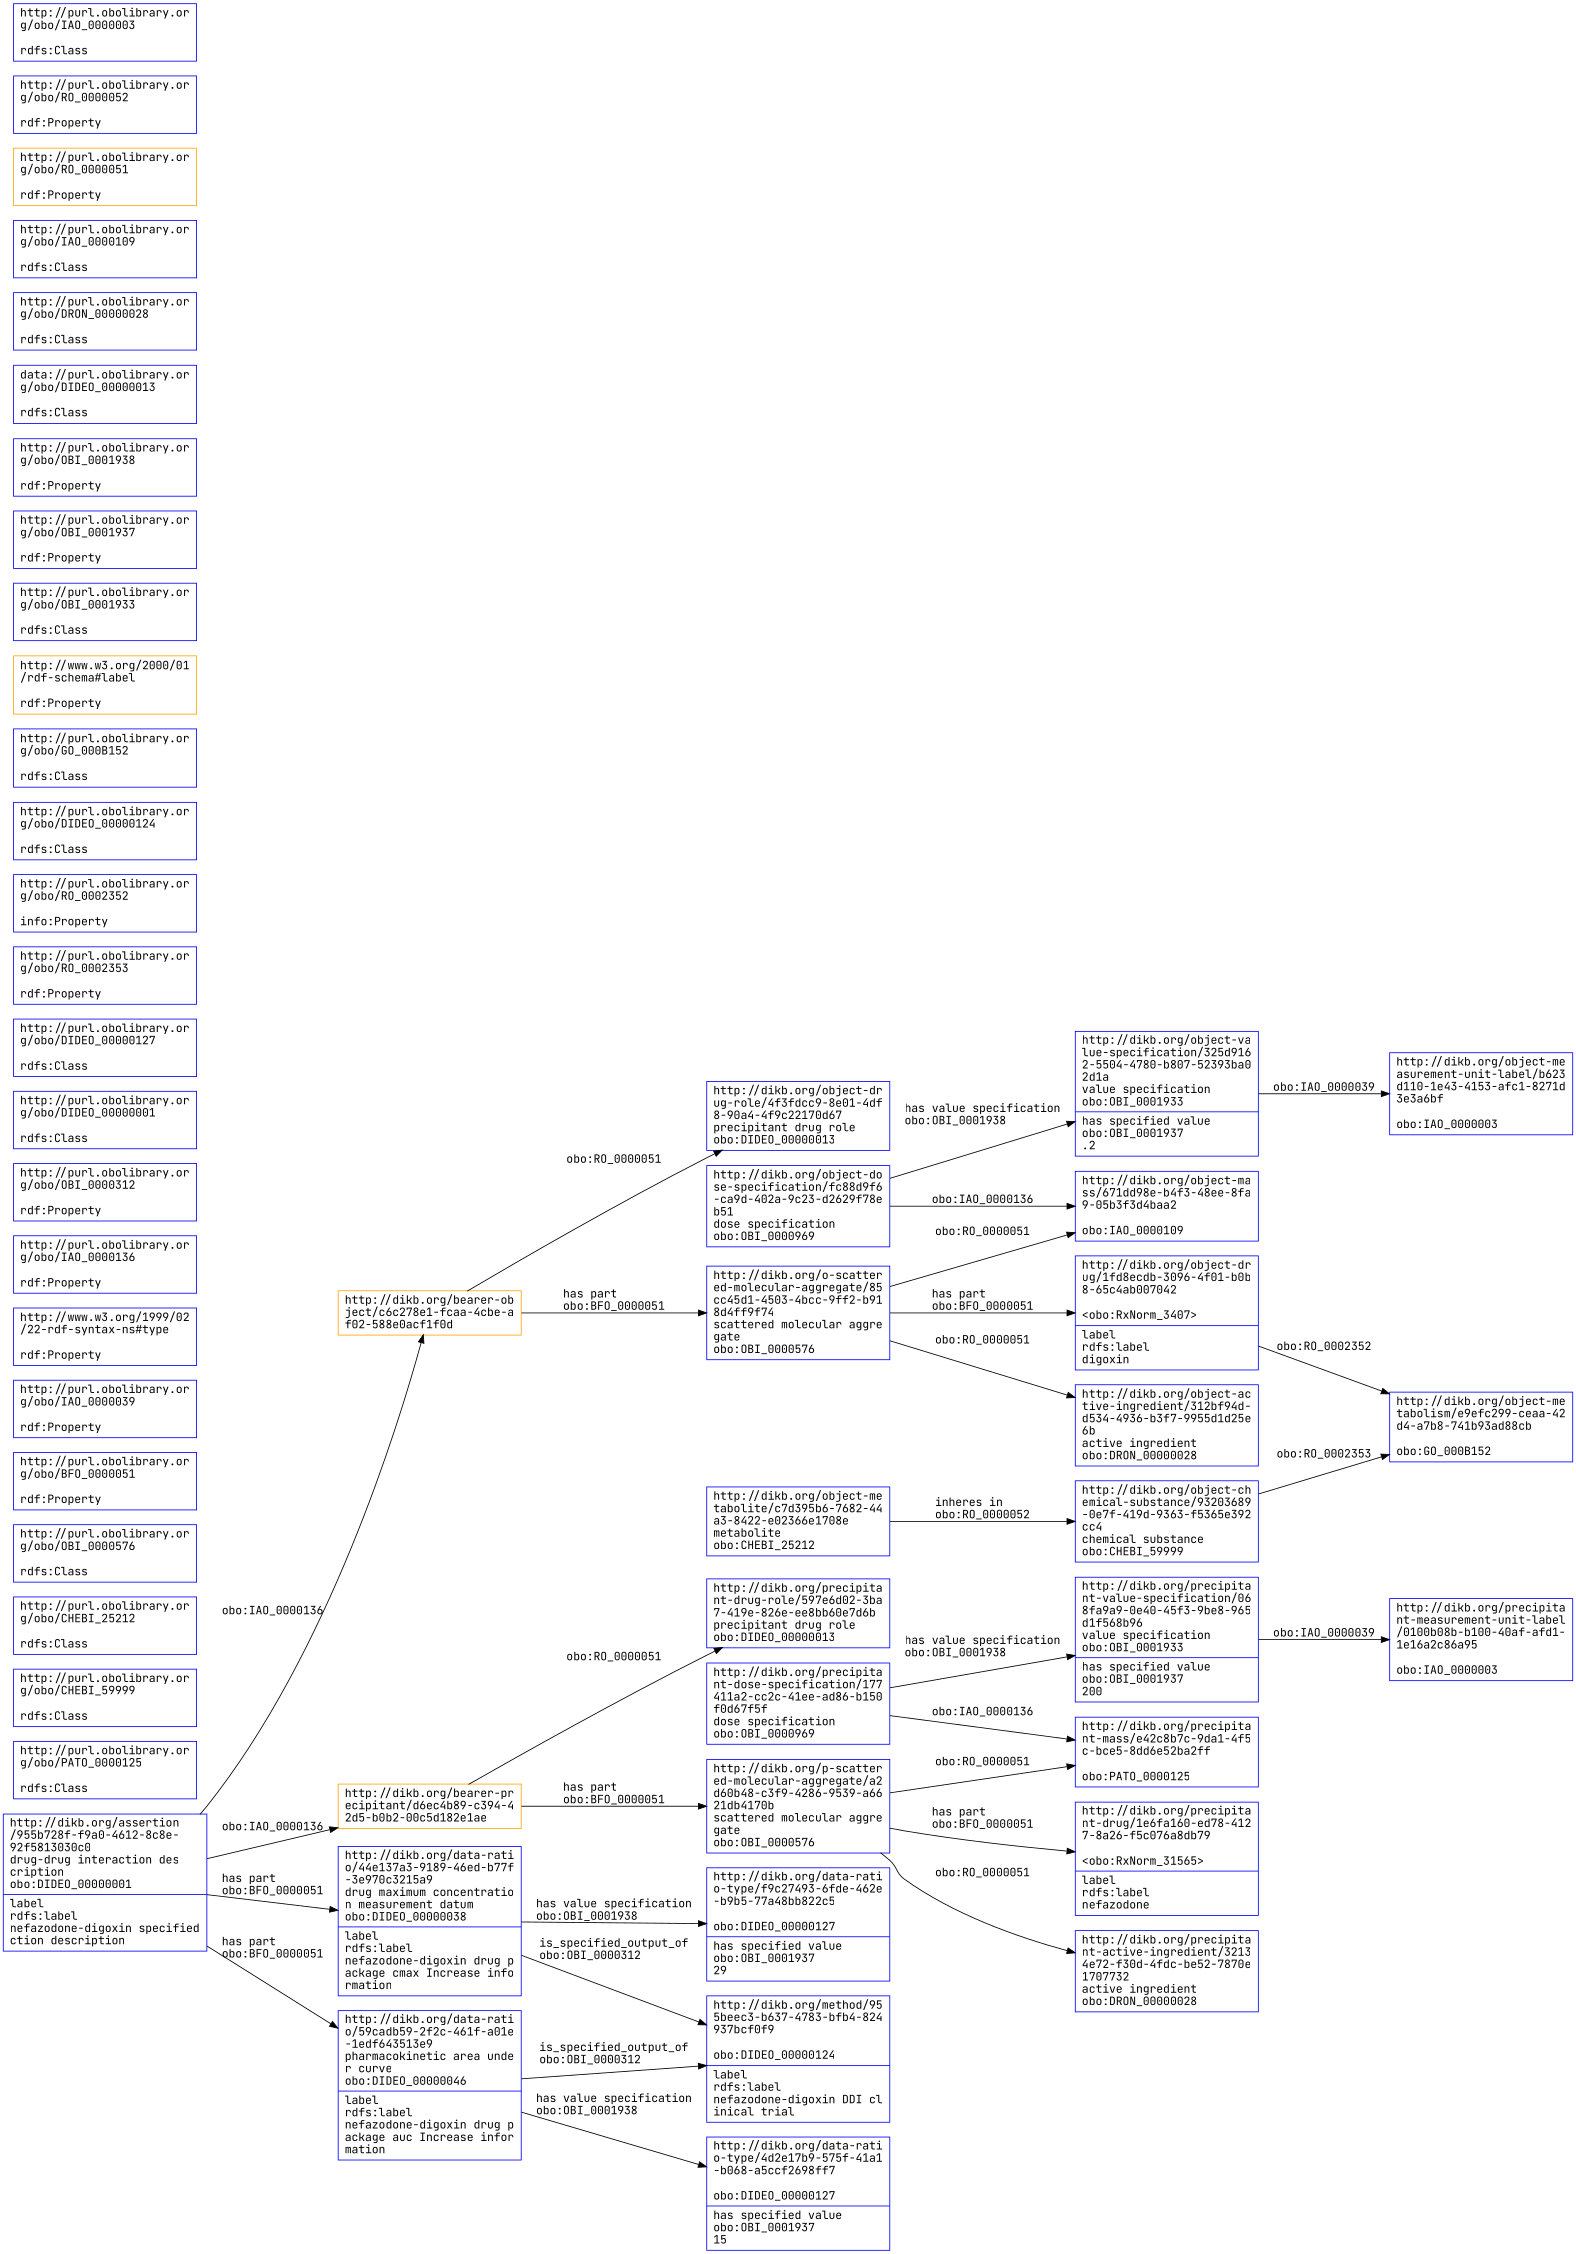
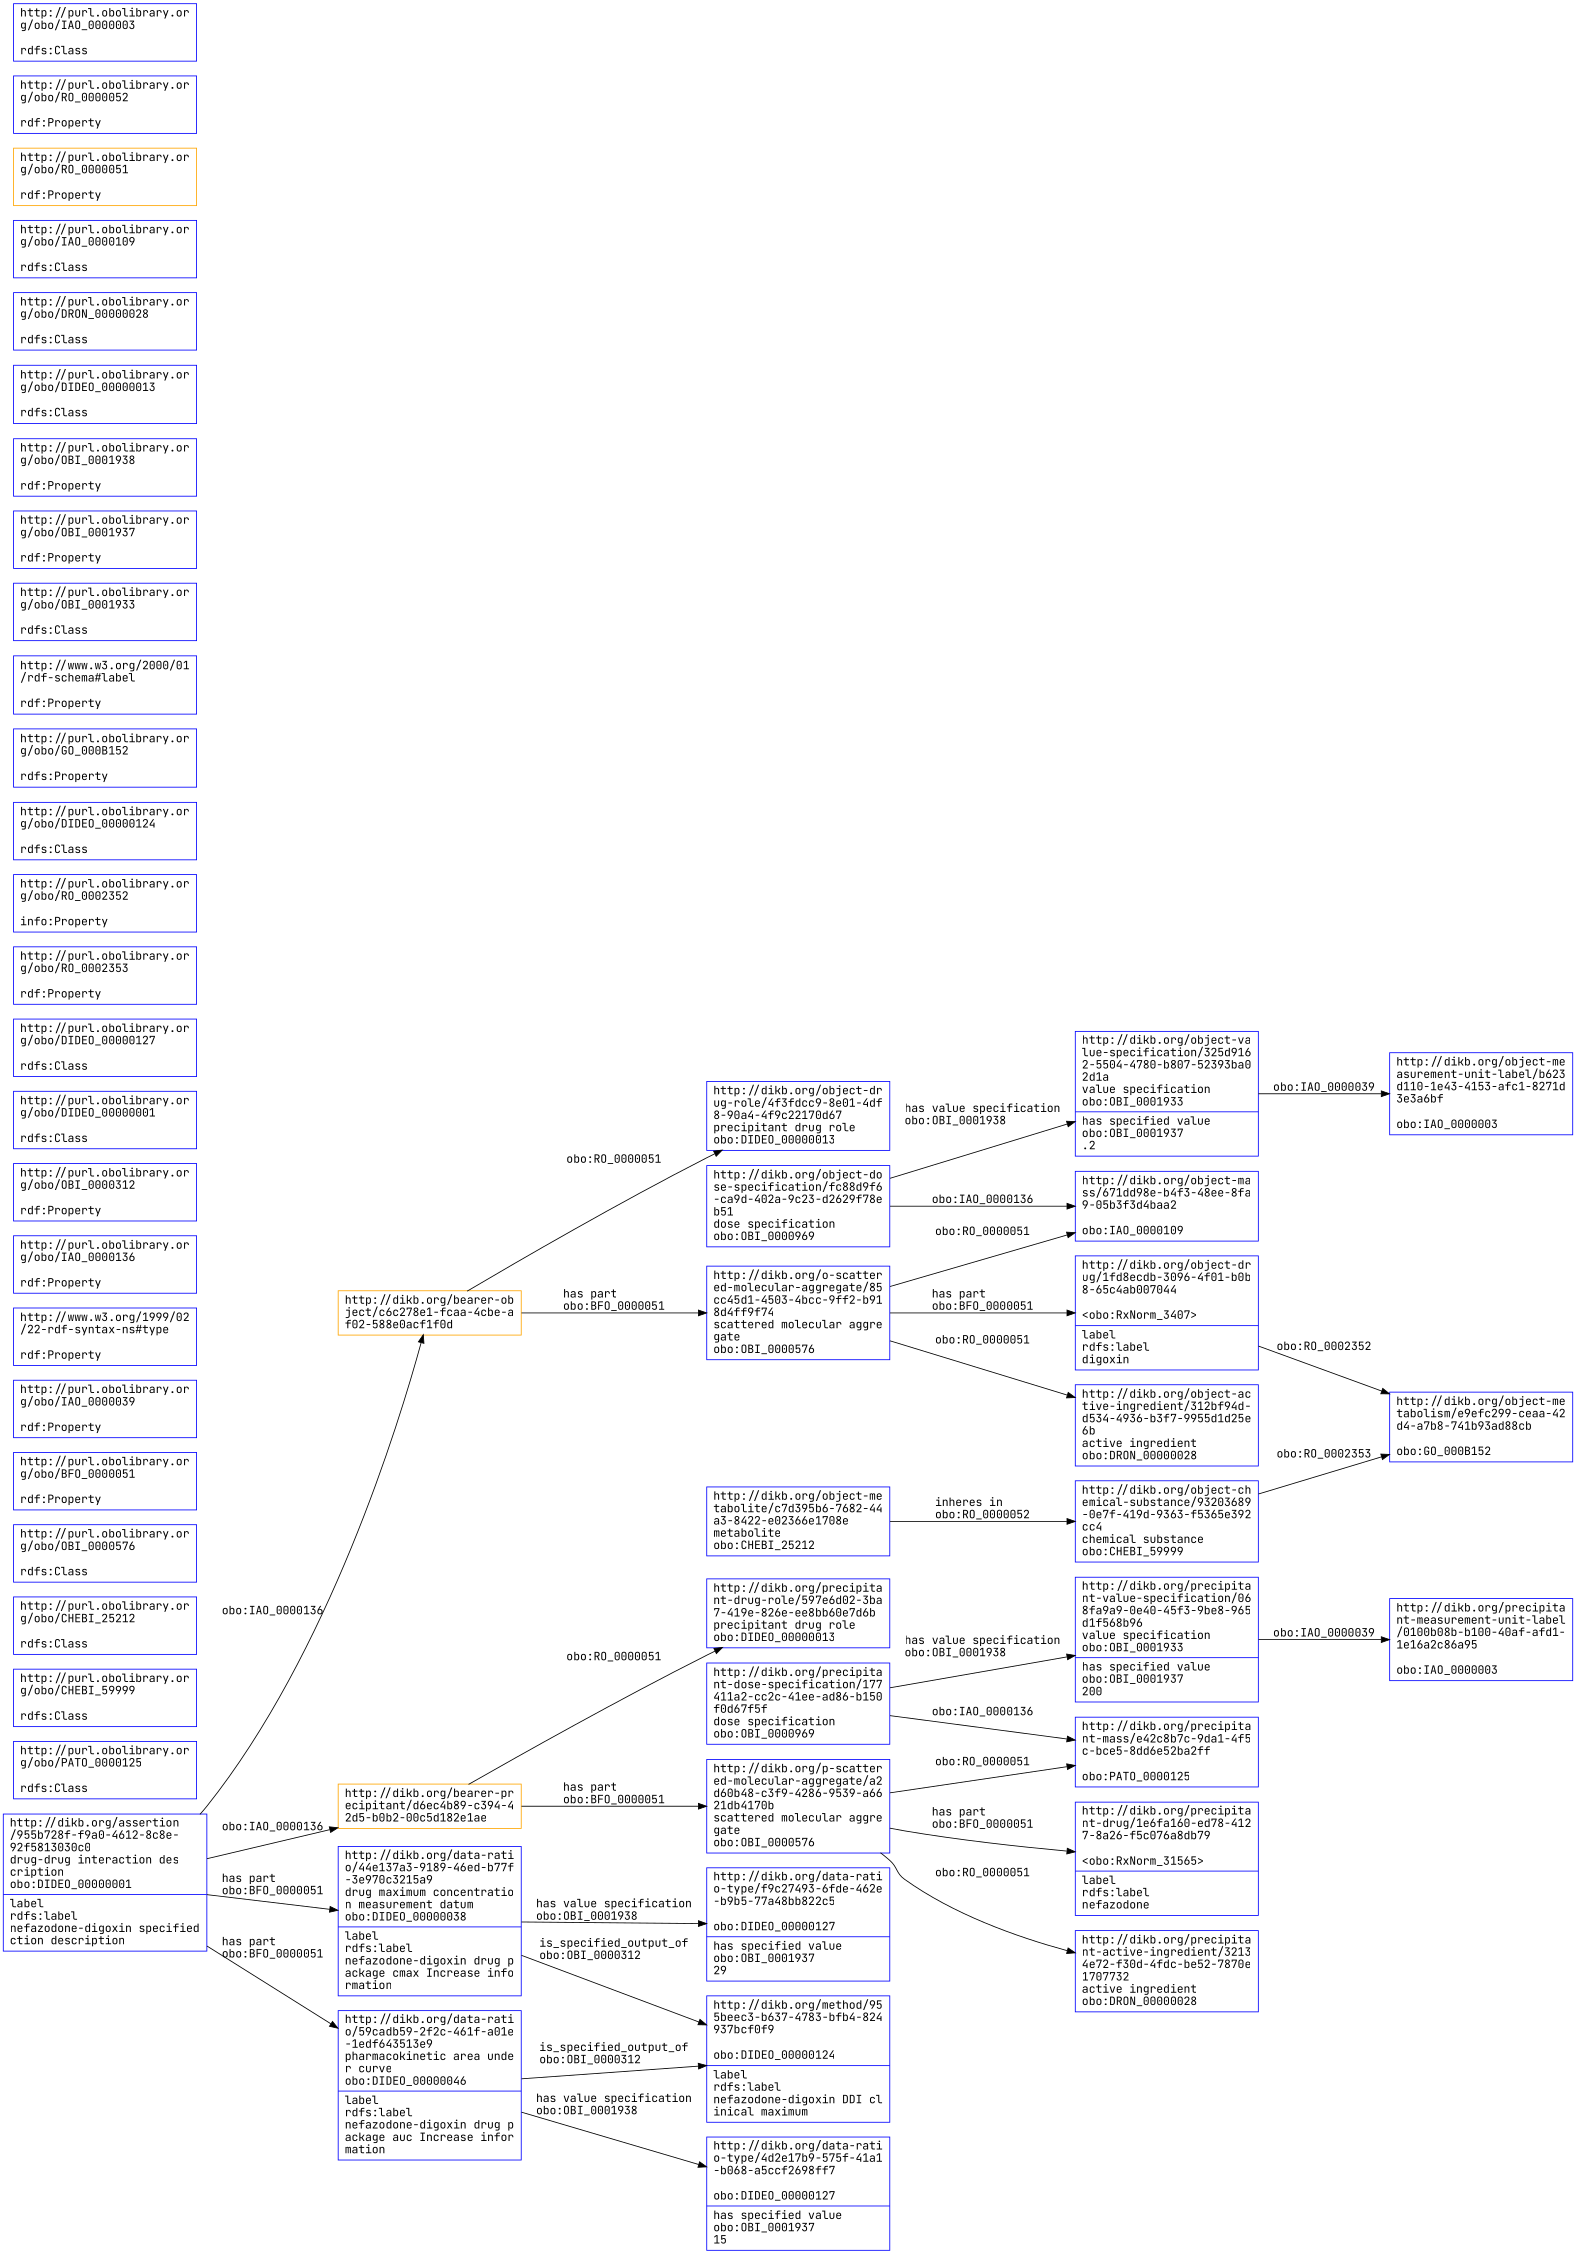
(105, 394) -> (105, 394)
(105, 685) -> (105, 685)
(105, 758) -> (105, 758)
(1129, 1290) -> (1129, 1290)
(754, 2112) -> (761, 2112)
